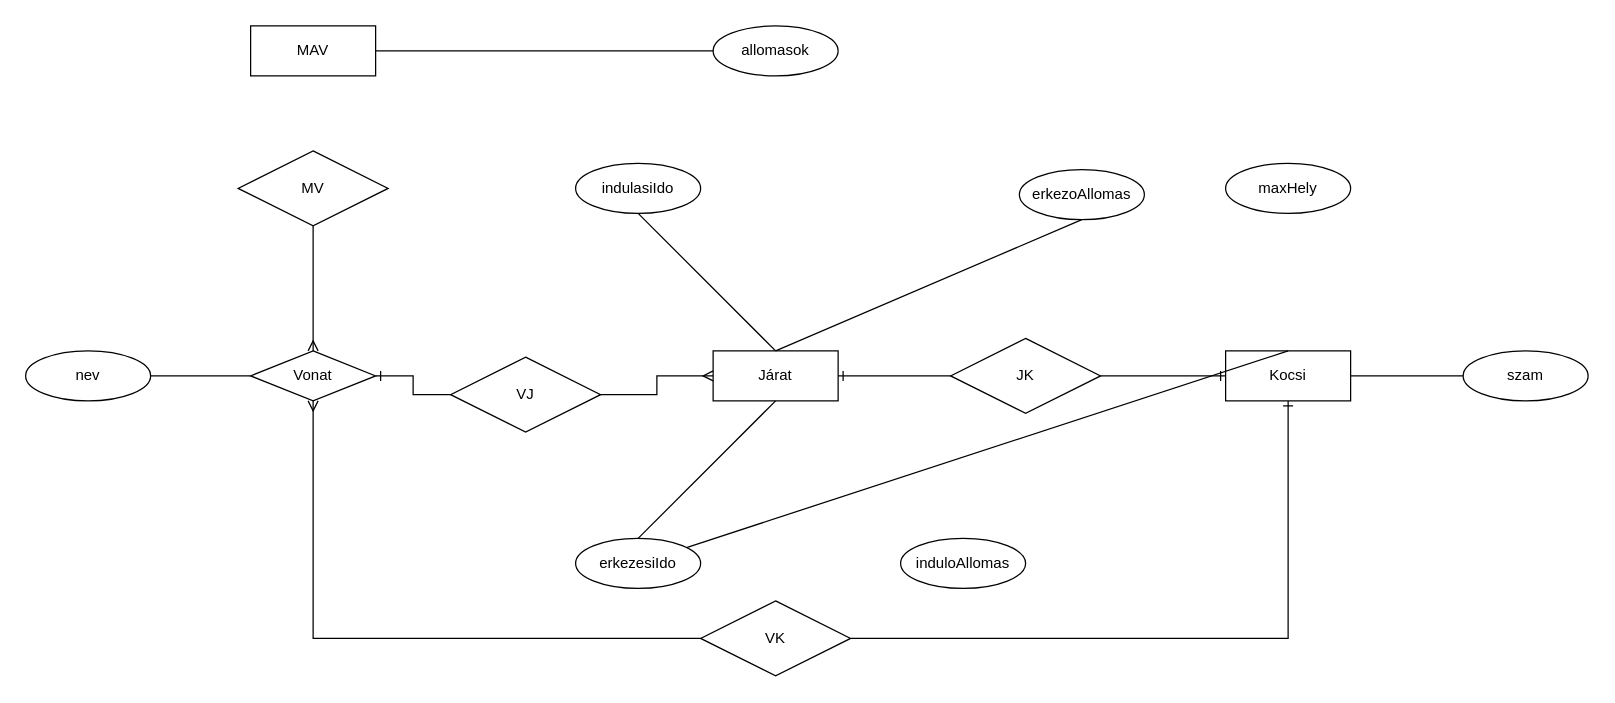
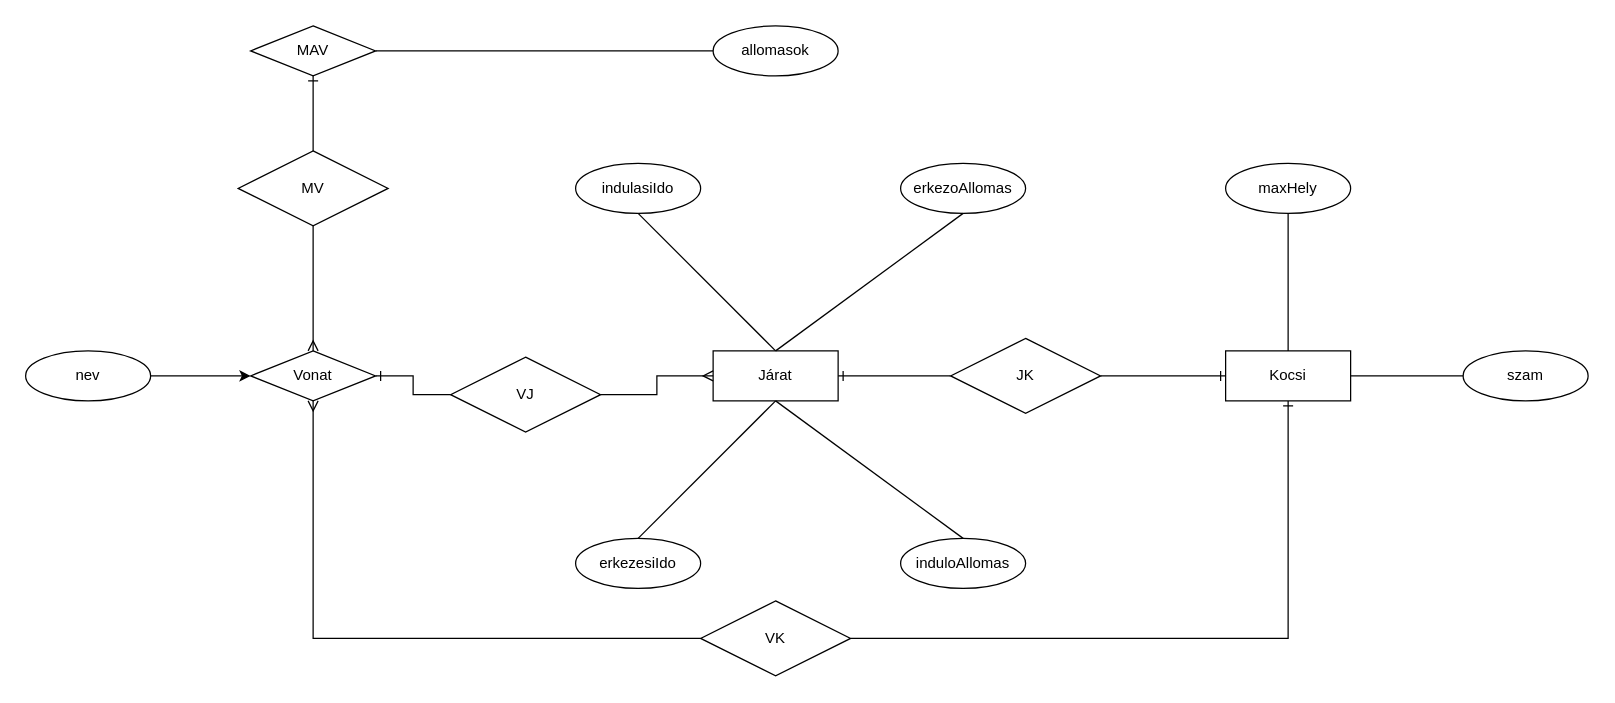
(313, 51) -> (313, 51)
none -> (313, 113)
(1082, 194) -> (963, 188)
(244, 376) -> (241, 376)
(946, 462) -> (1288, 282)
none -> (870, 470)
